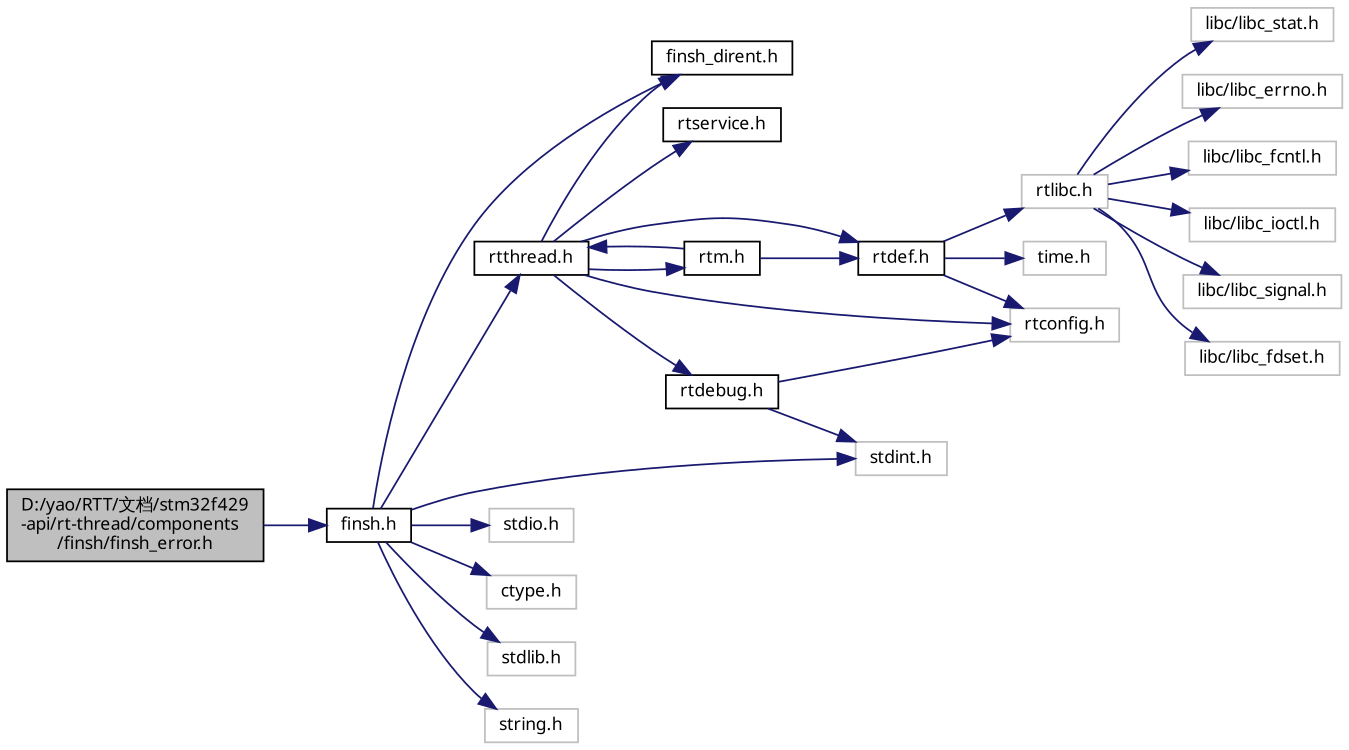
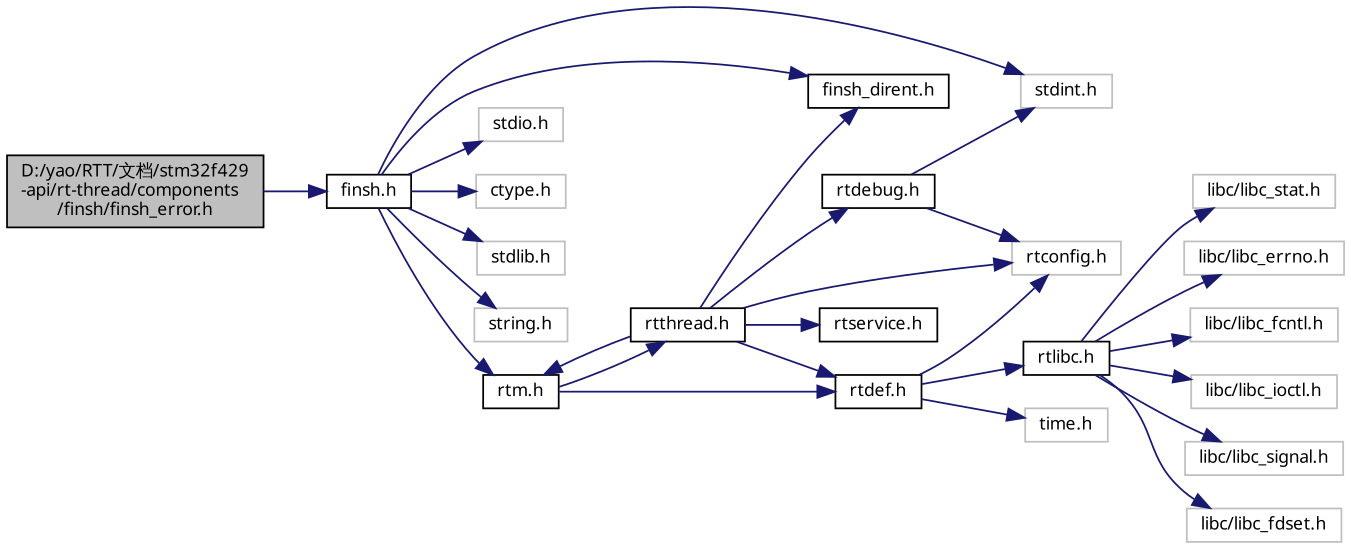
(1065, 192) -> (1066, 358)
(446, 400) -> (423, 290)
